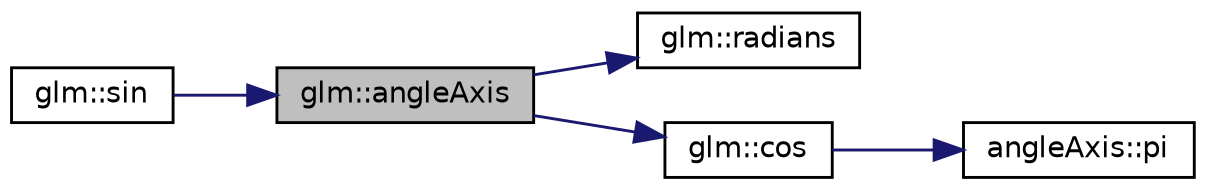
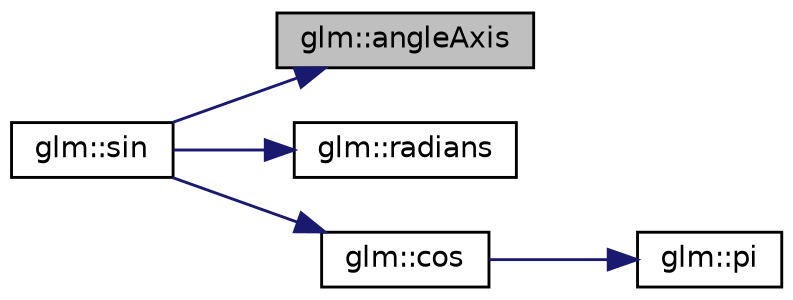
(571, 69) -> (219, 150)
(585, 124) -> (235, 200)
(1079, 150) -> (710, 260)
